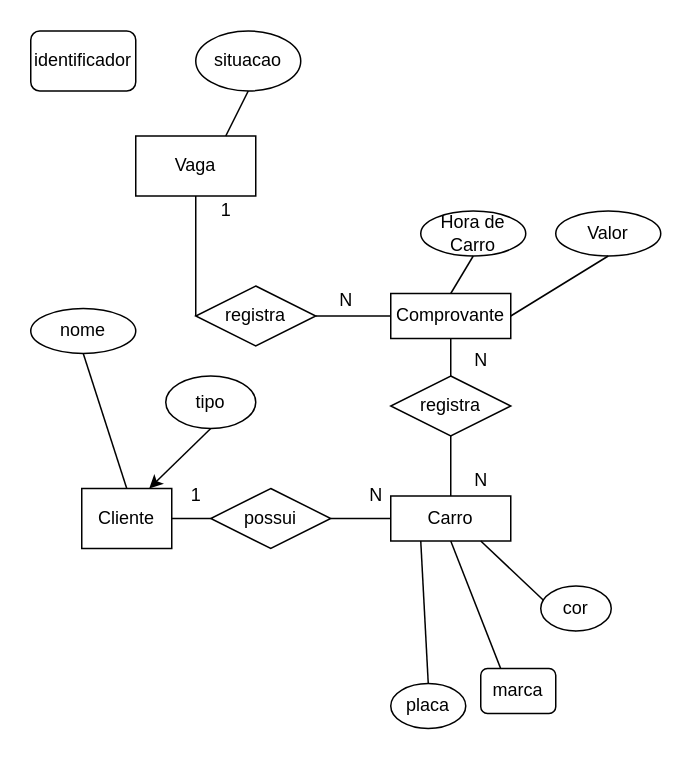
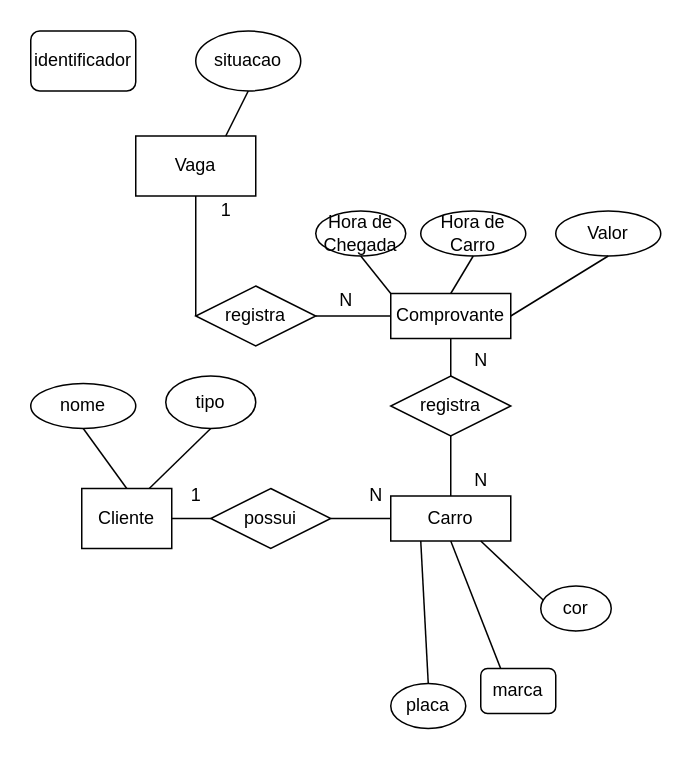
none -> (361, 233)
none -> (376, 275)
(83, 331) -> (83, 406)
(157, 481) -> (154, 483)
